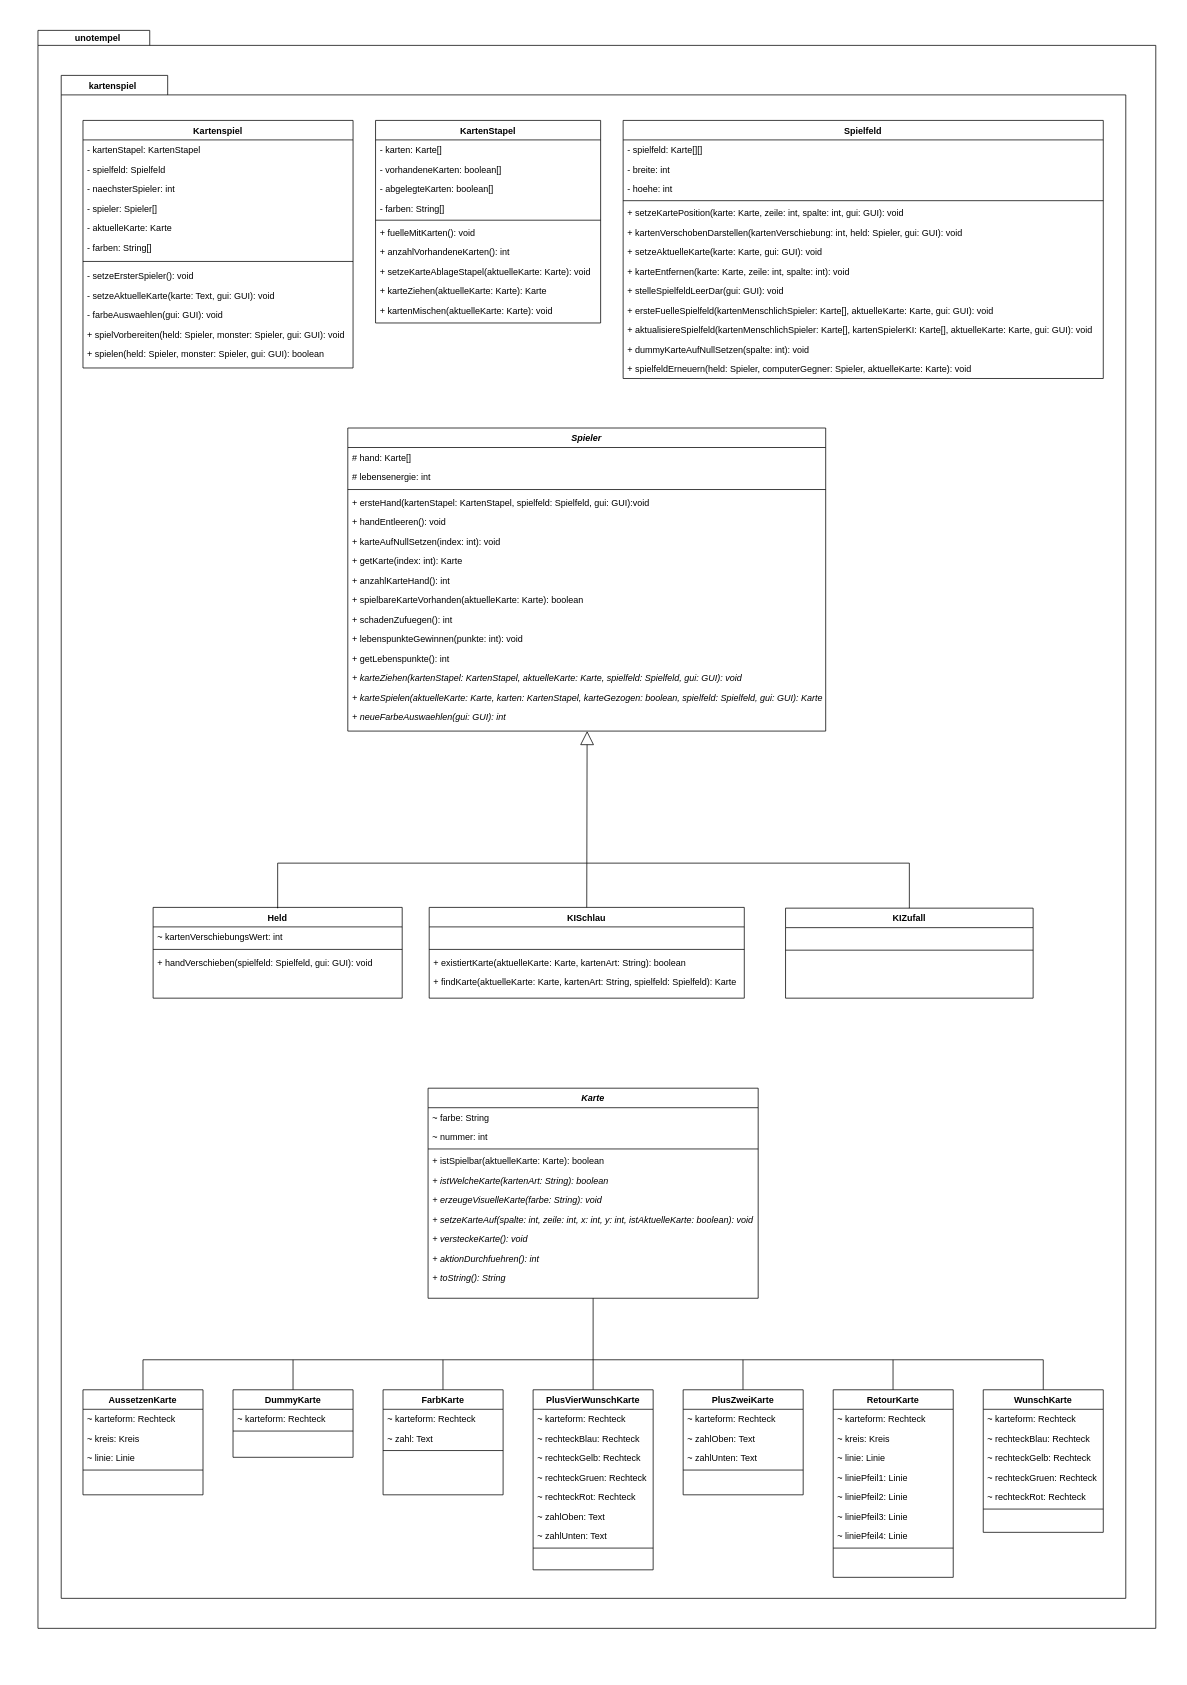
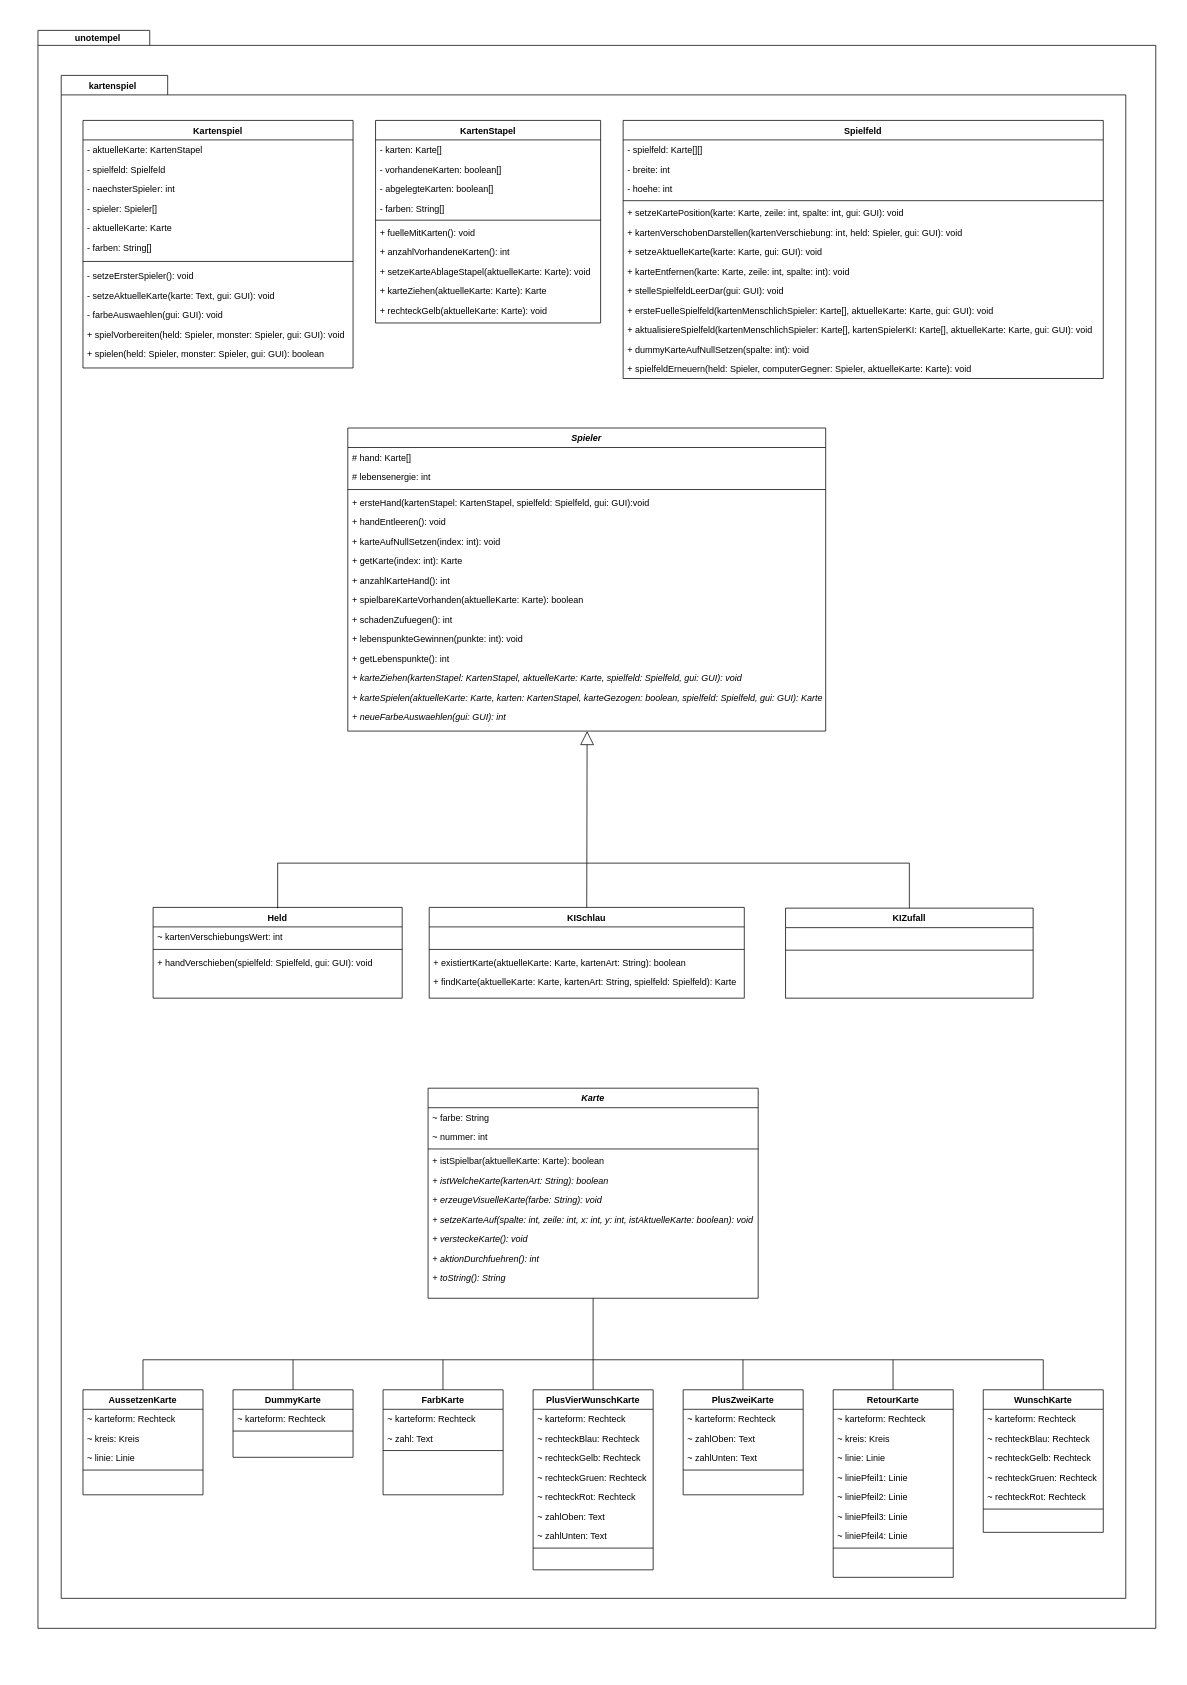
(152, 150) -> (153, 150)
(477, 311) -> (475, 311)
